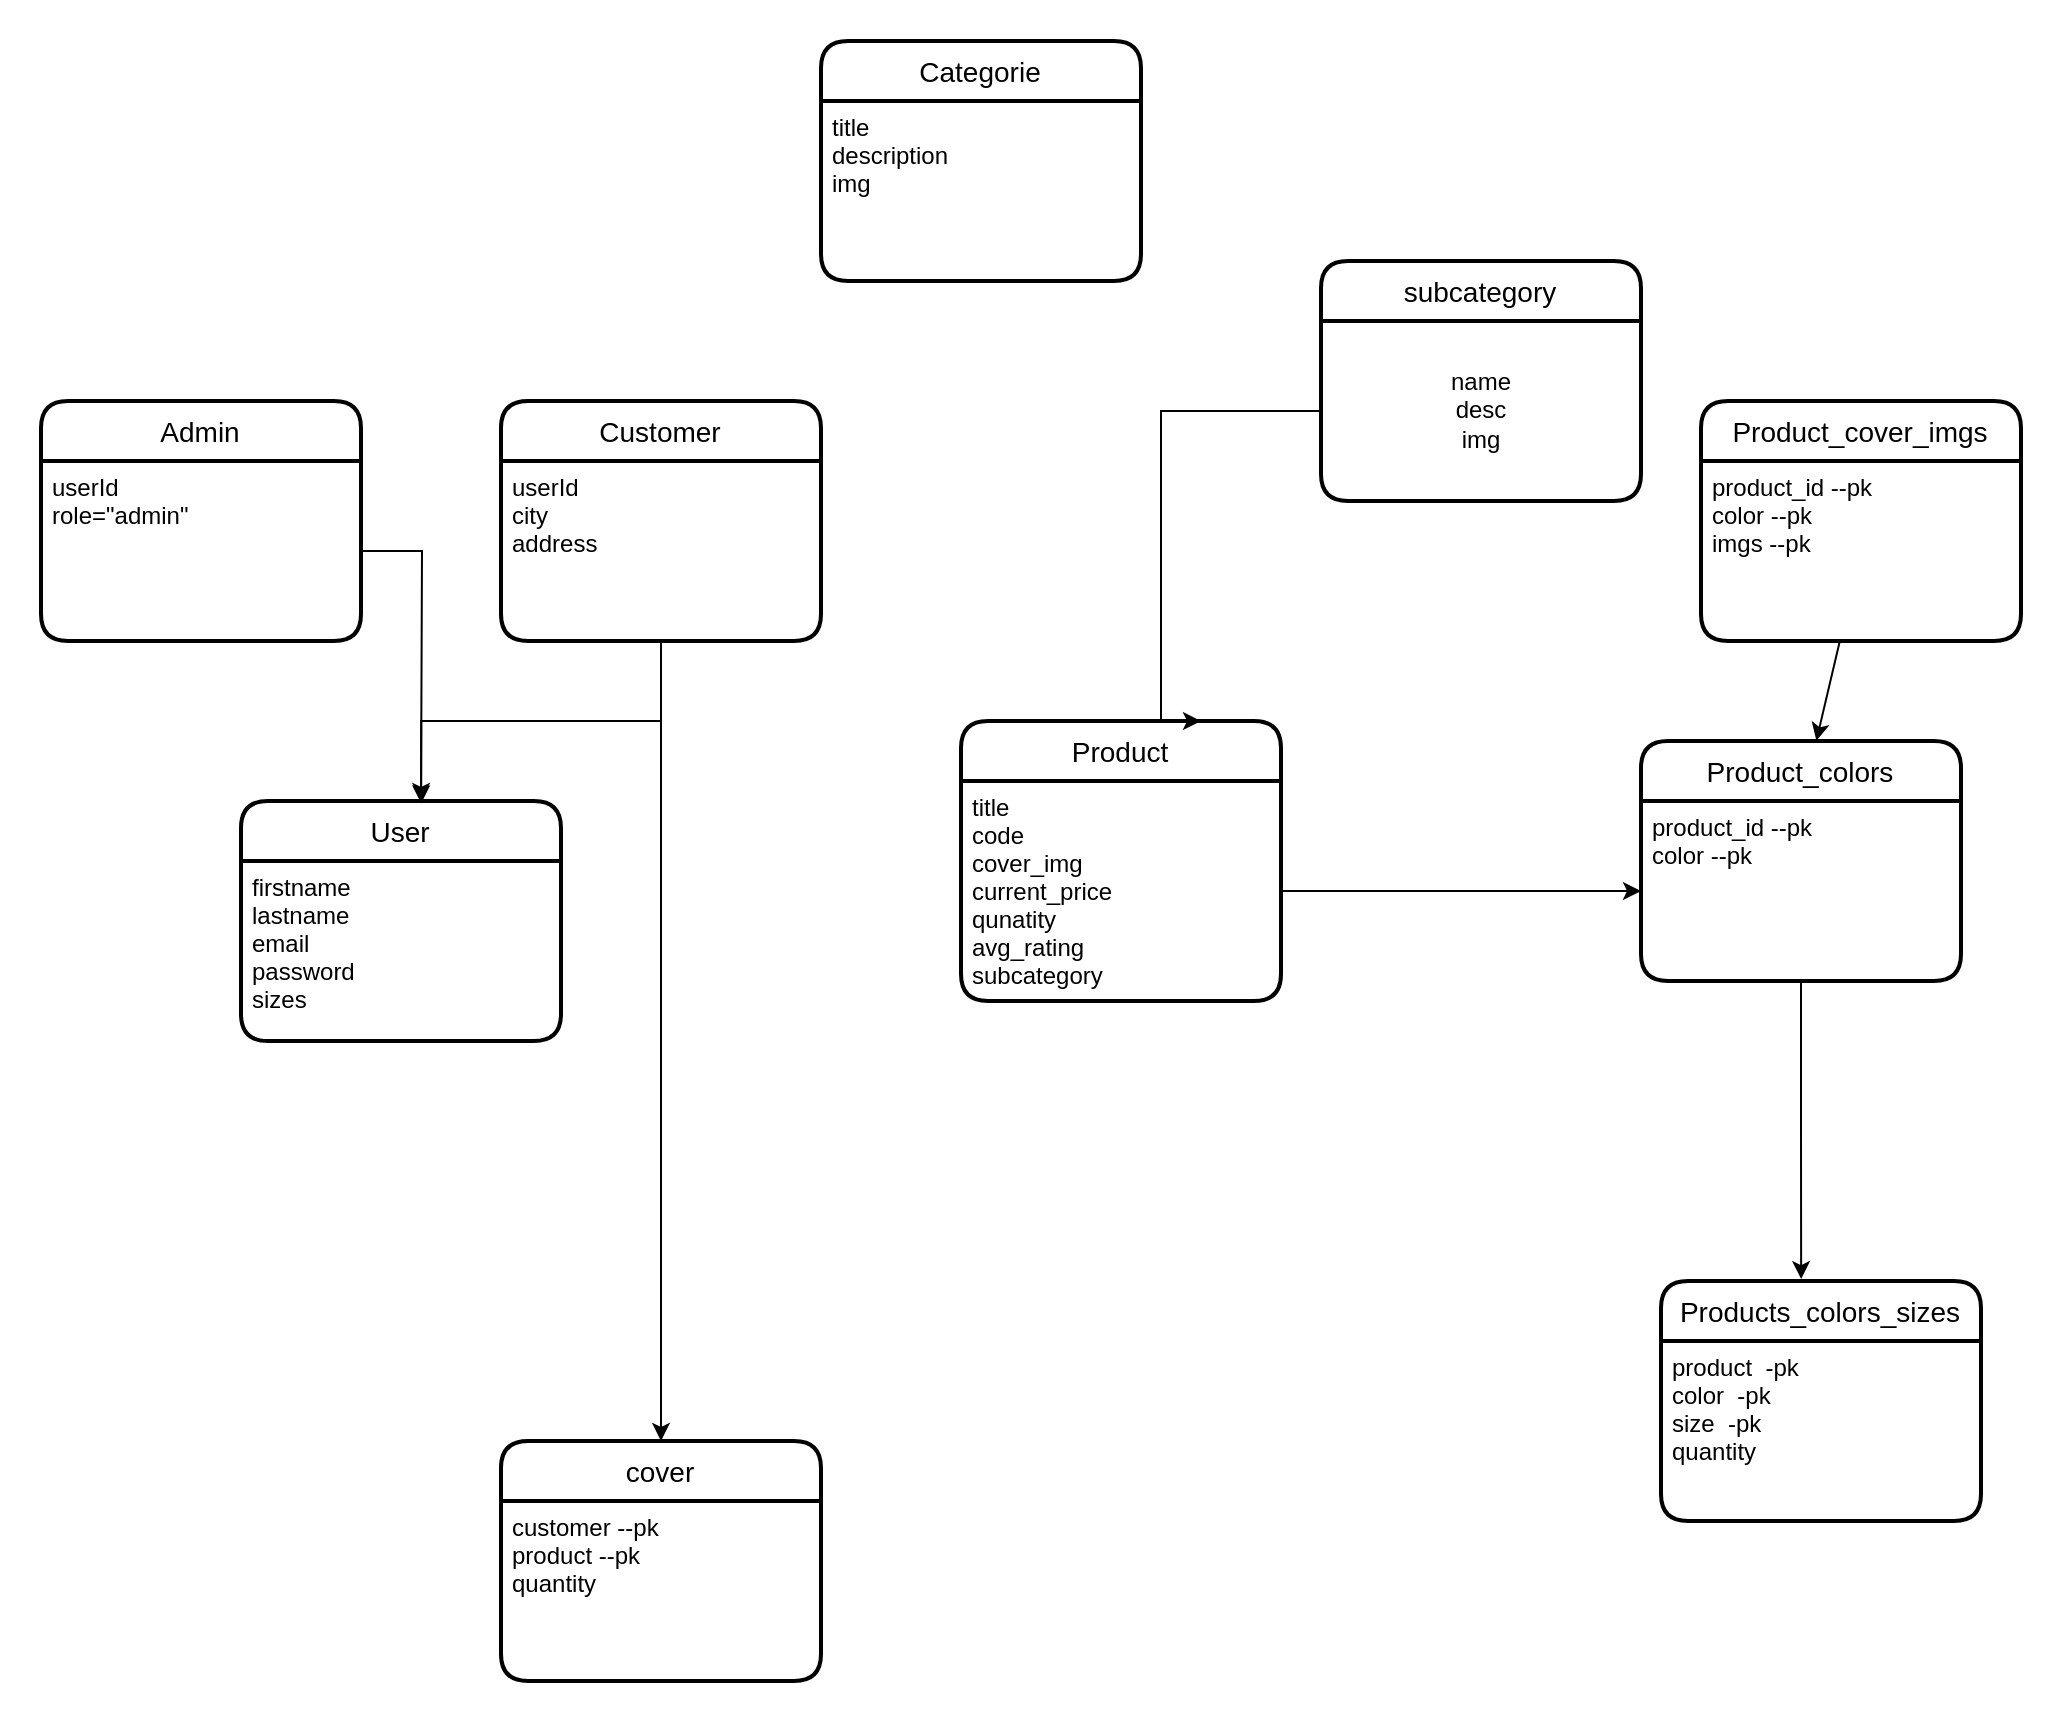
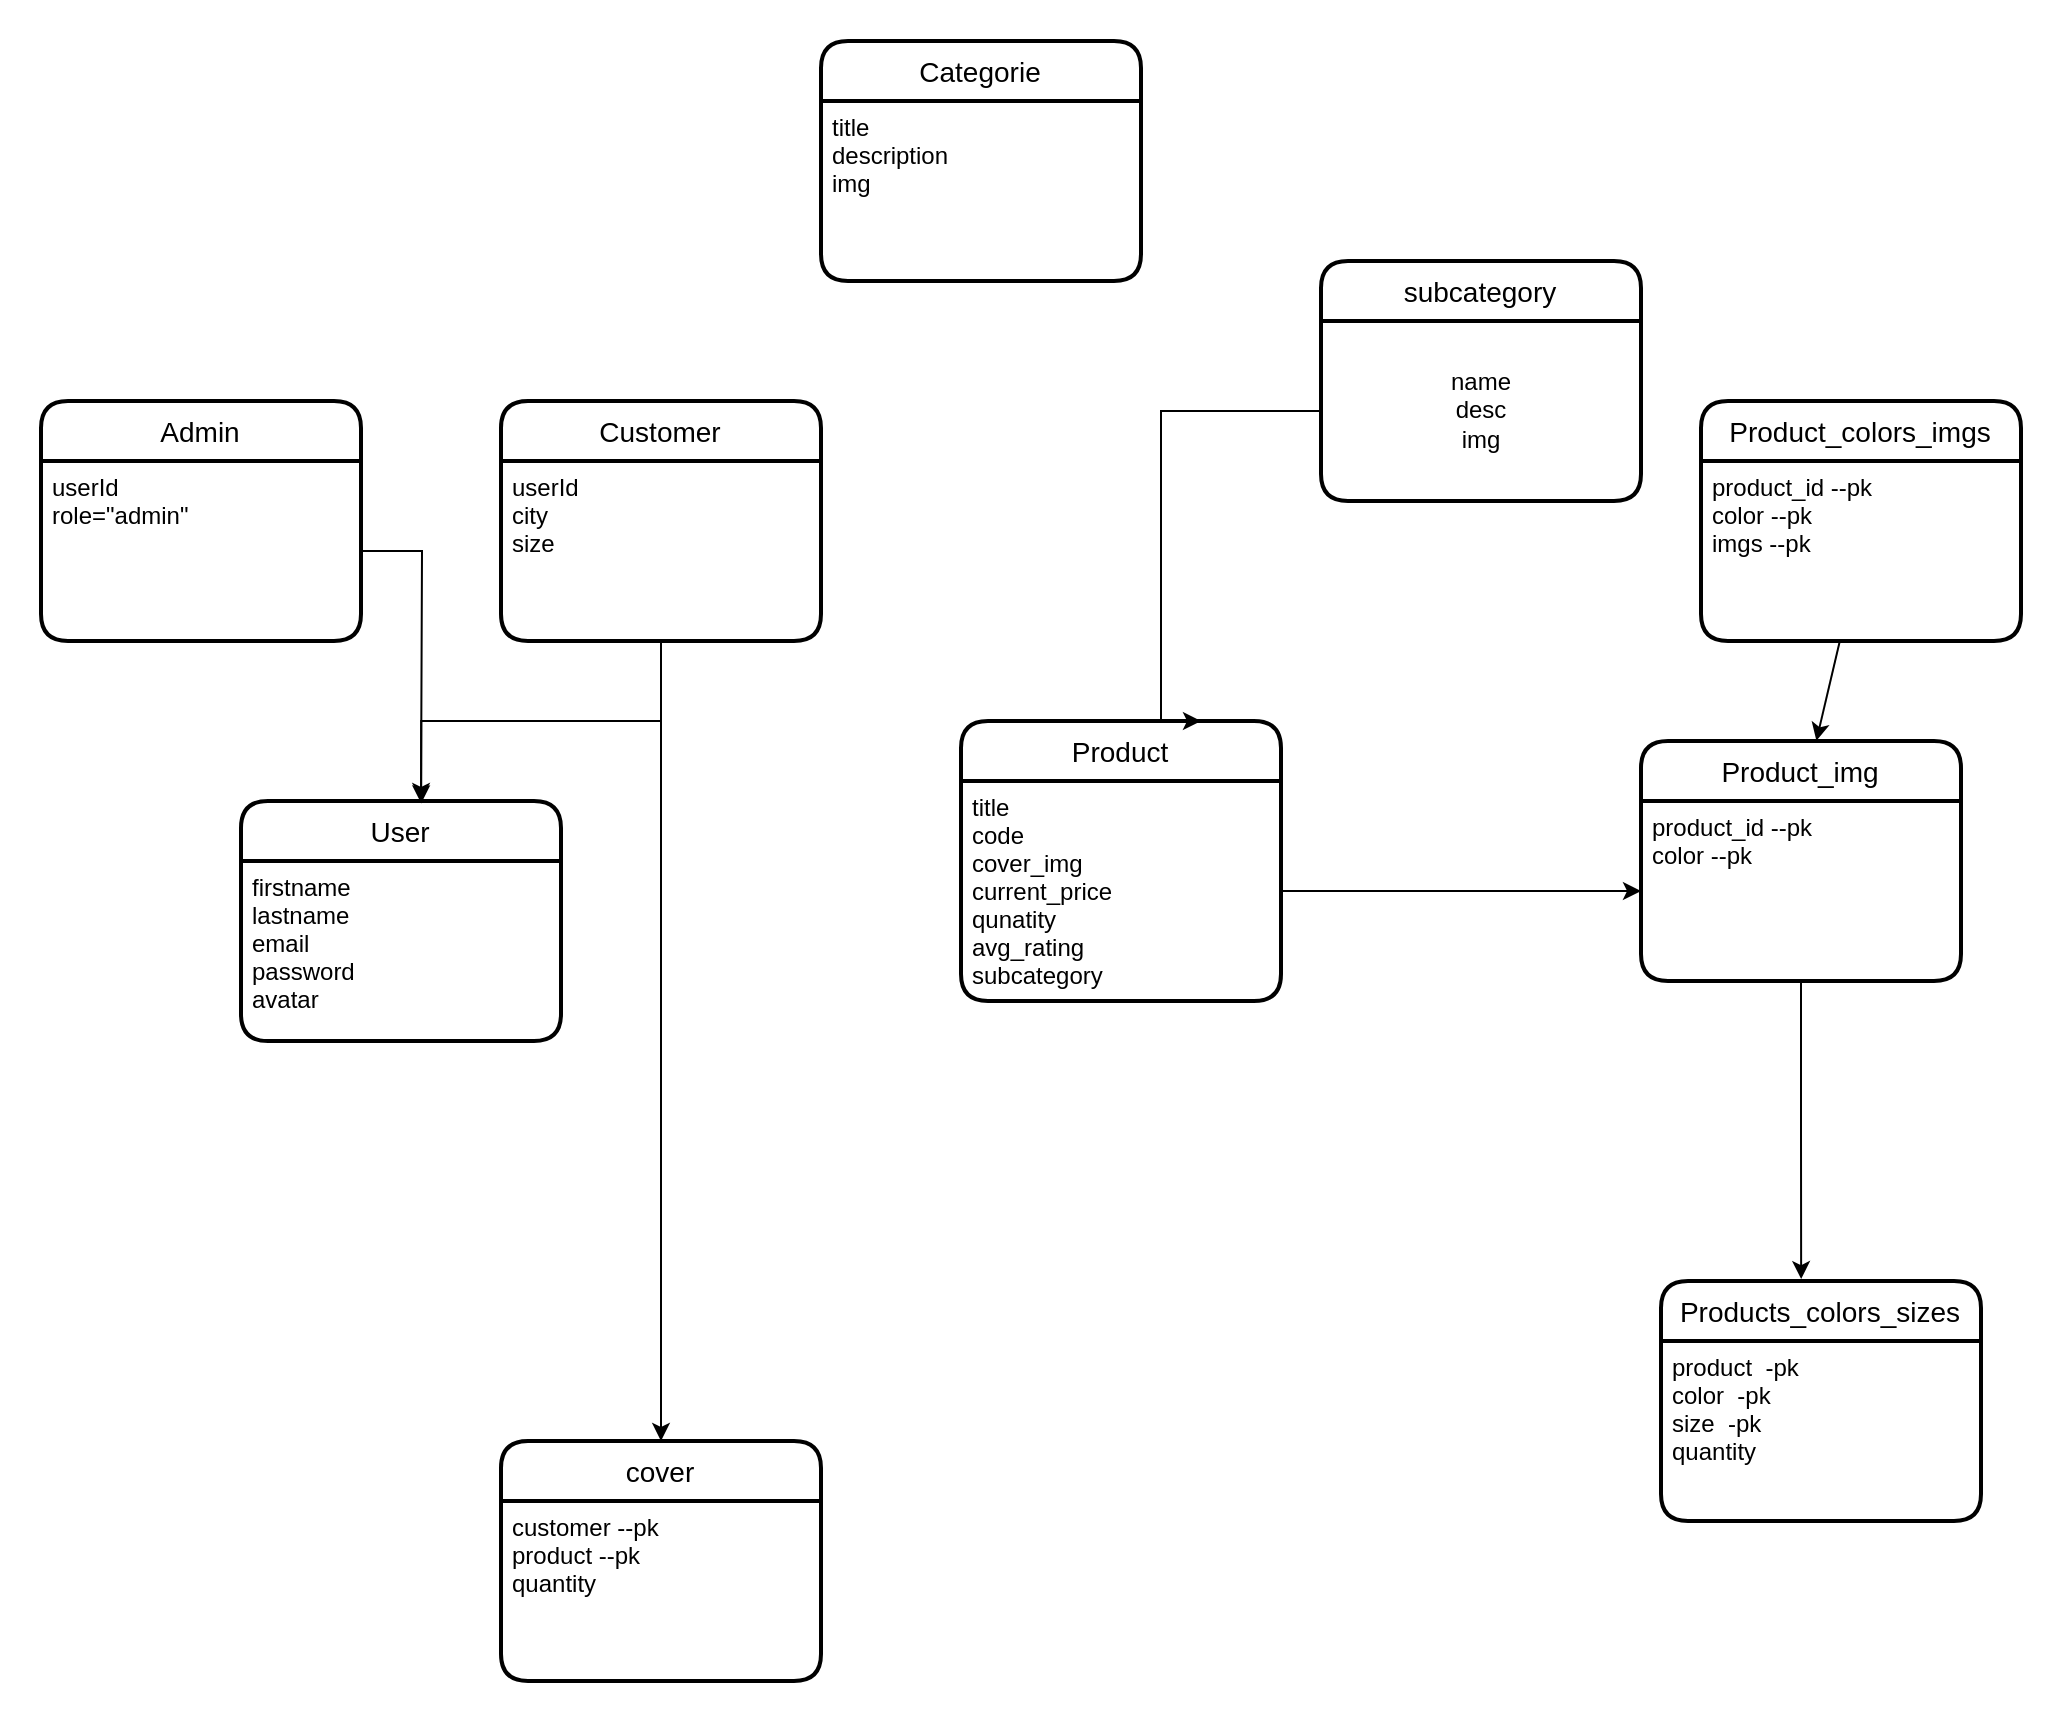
(1860, 433) -> (1860, 433)
(552, 488) -> (552, 488)
(1800, 773) -> (1800, 773)
(309, 888) -> (309, 888)
